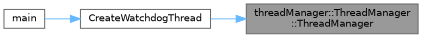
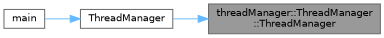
(145, 19) -> (127, 19)
